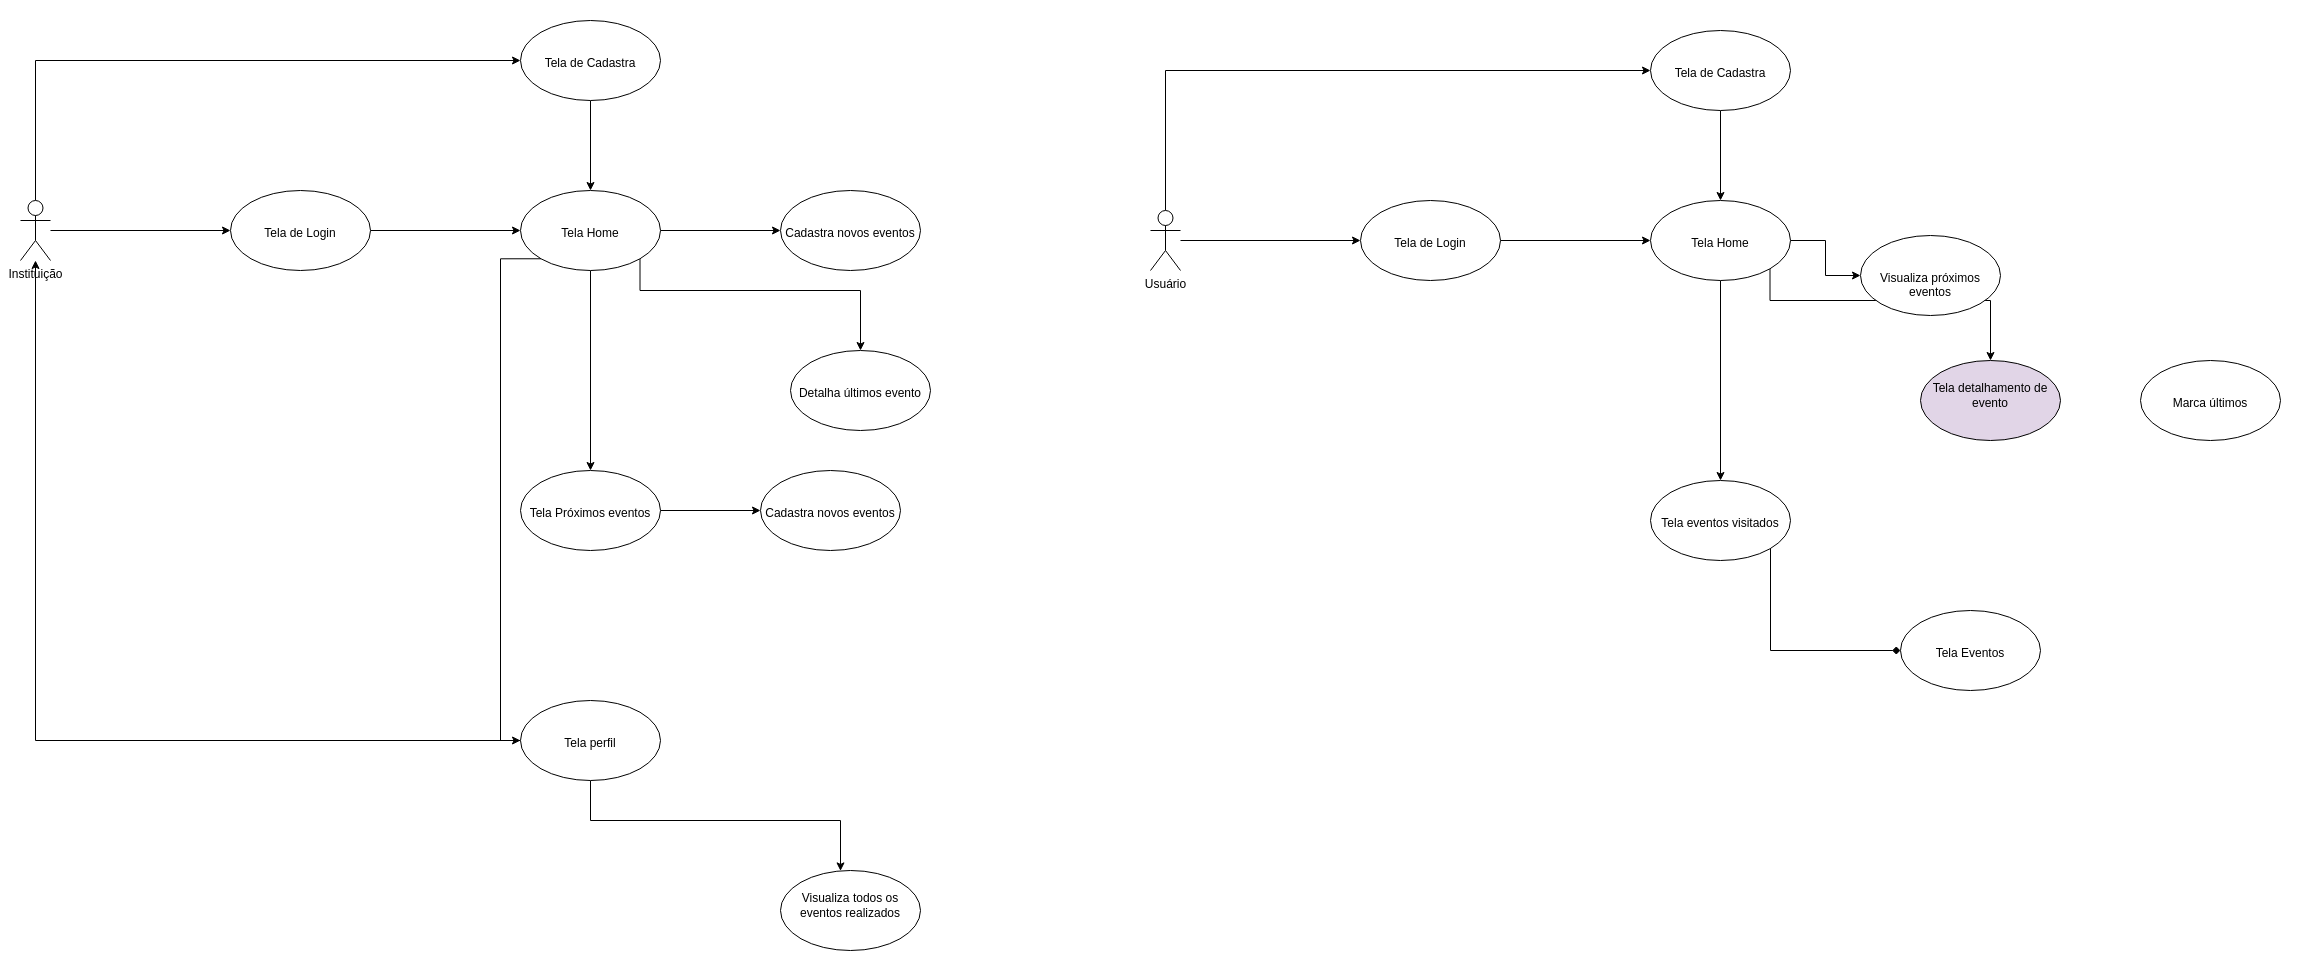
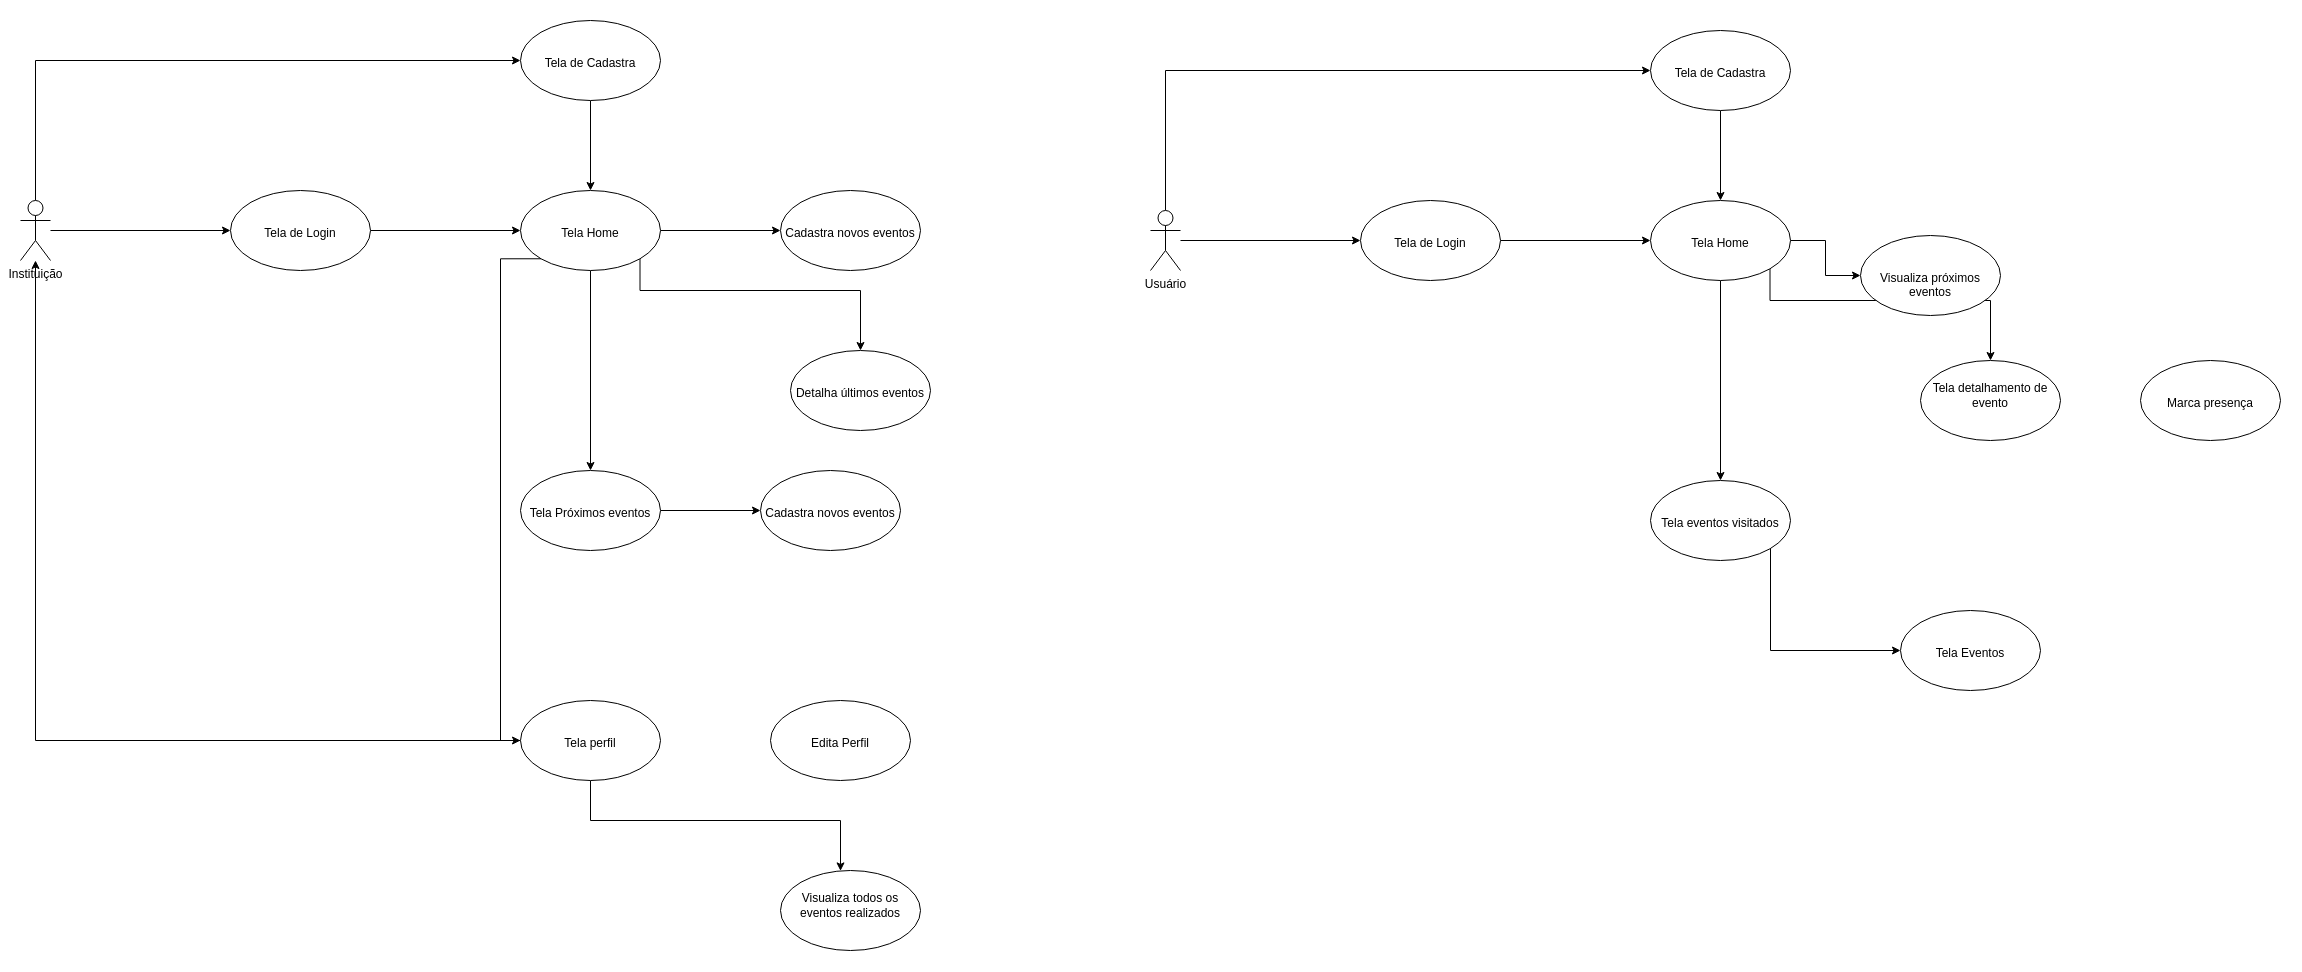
(861, 365) -> (861, 372)
(2211, 375) -> (2211, 375)
(1991, 401) -> (1991, 401)
(1892, 651) -> (1892, 651)
none -> (841, 741)
